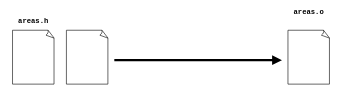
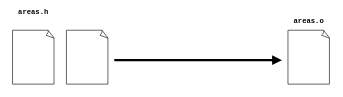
(309, 12) -> (309, 21)
(33, 21) -> (33, 12)
